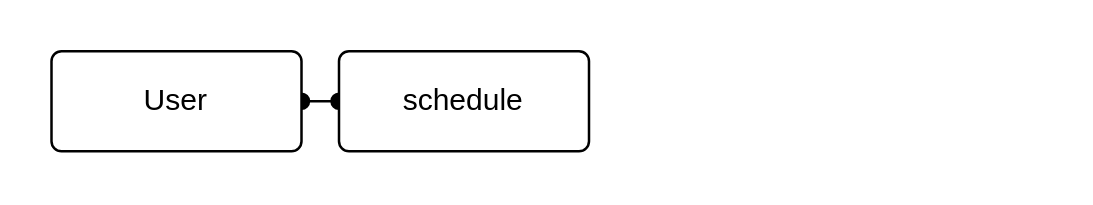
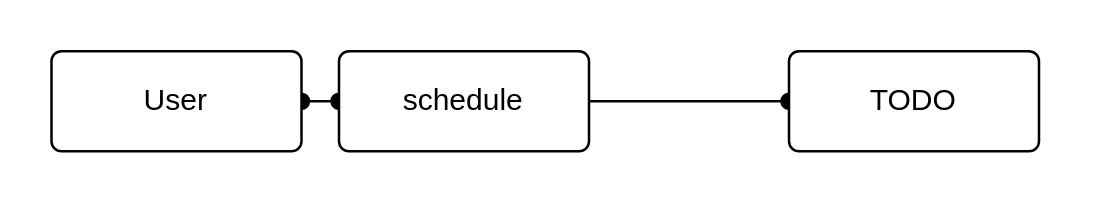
none -> (685, 101)
none -> (914, 101)
